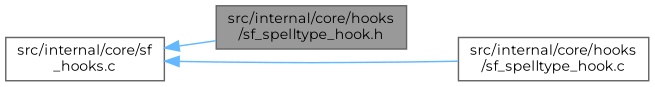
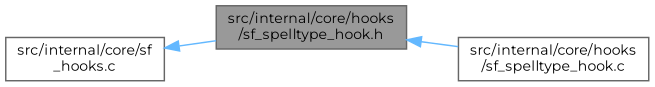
(319, 63) -> (440, 44)
